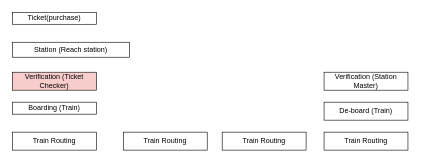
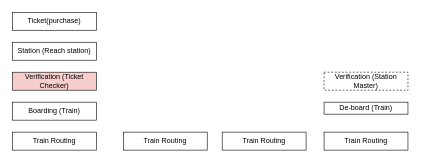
(54, 18) -> (54, 21)
(71, 50) -> (54, 51)
(366, 81) -> (366, 81)
(54, 108) -> (54, 111)
(366, 111) -> (366, 108)
